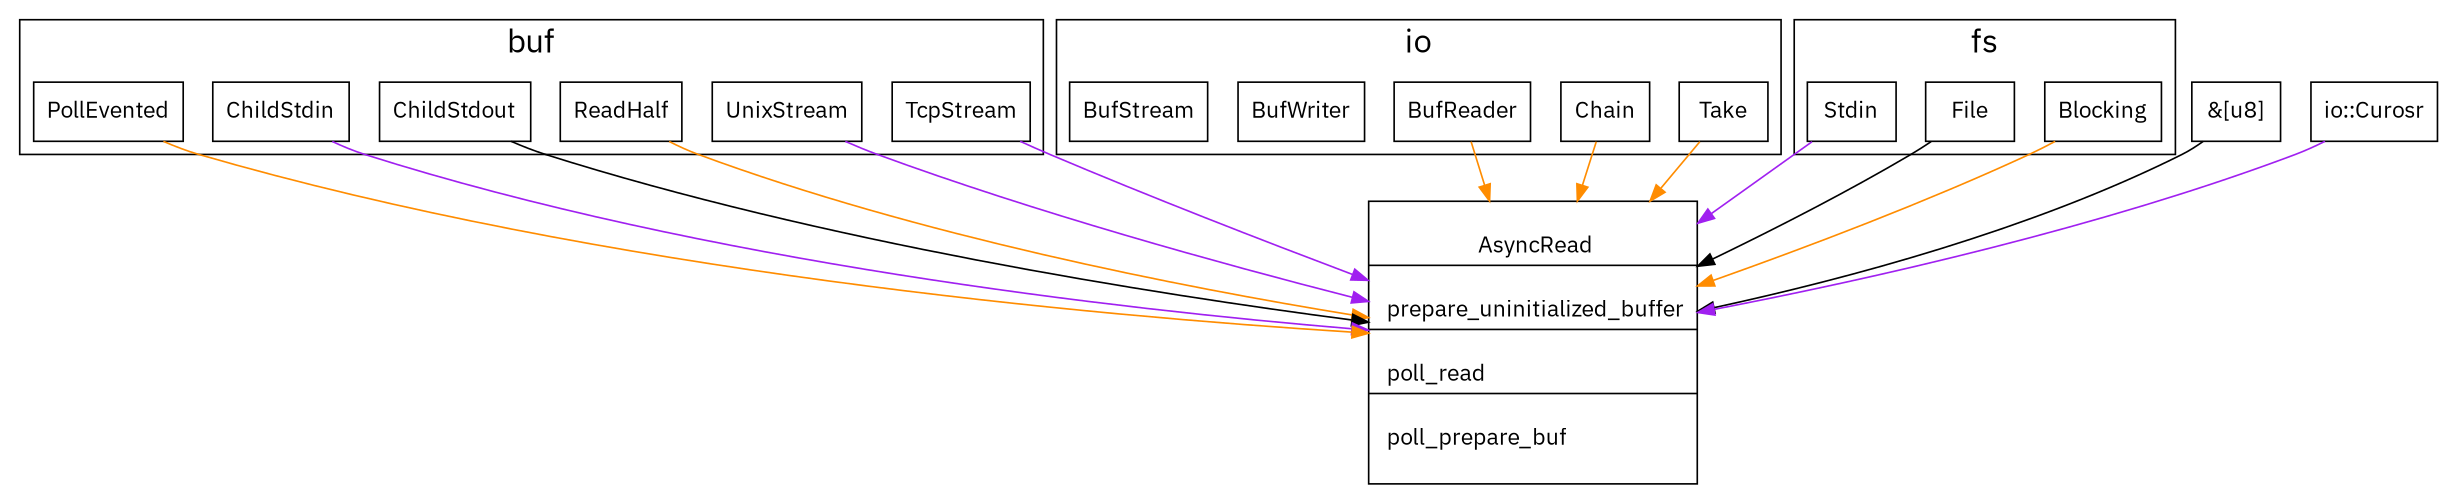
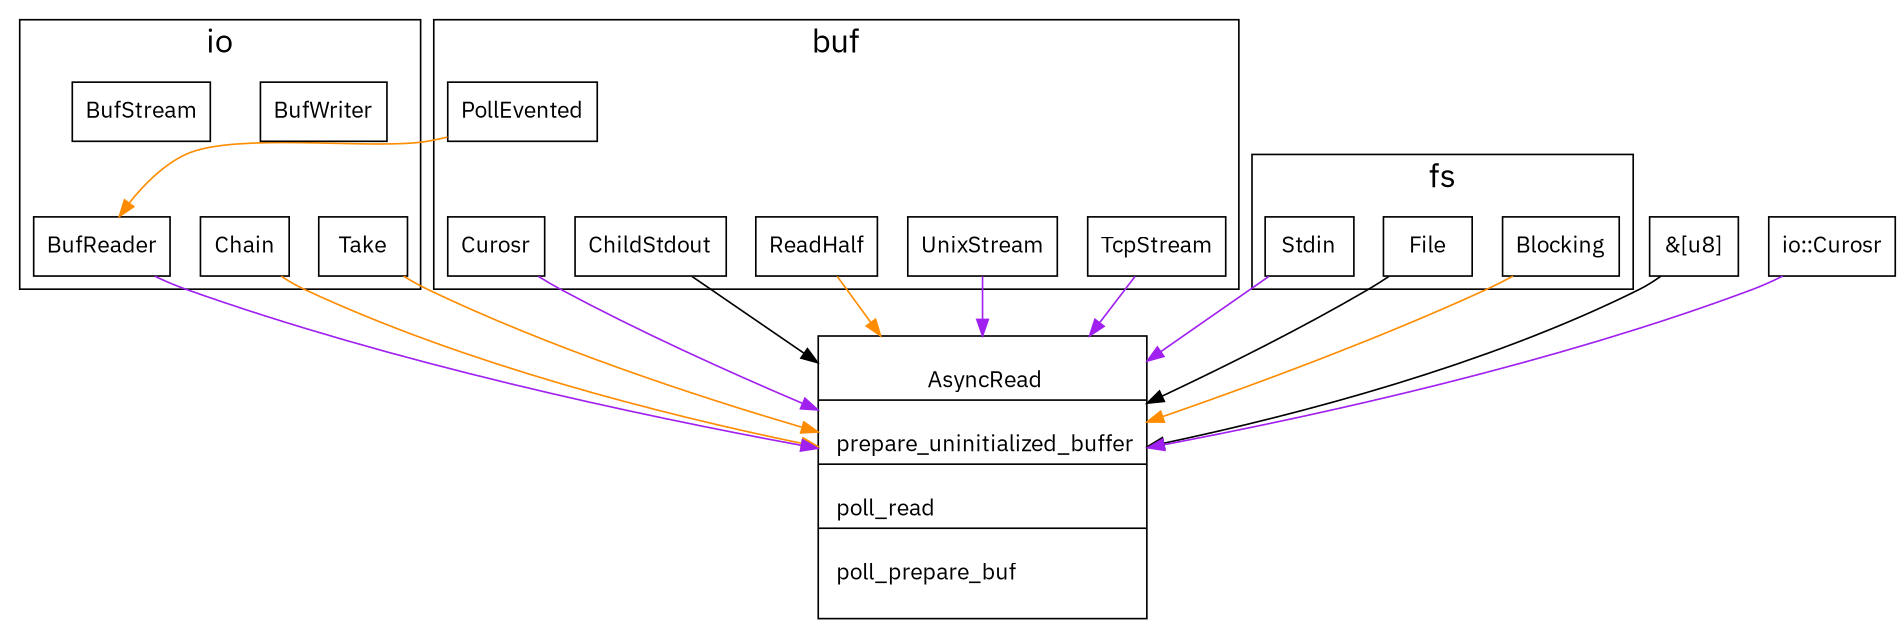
(281, 112) -> (496, 246)
(1478, 164) -> (474, 375)
(752, 270) -> (279, 143)
